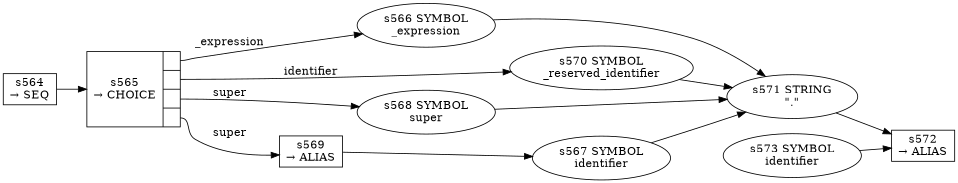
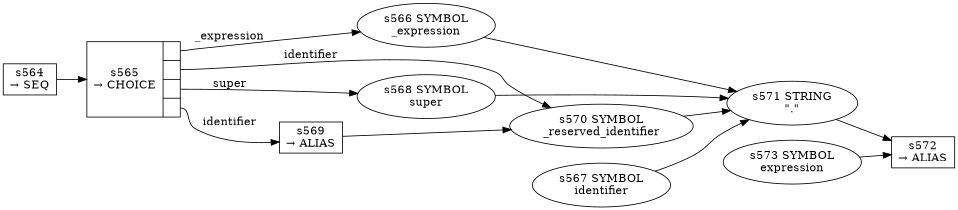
(230, 133) -> (230, 122)
(434, 154) -> (423, 133)
(792, 156) -> (792, 162)
